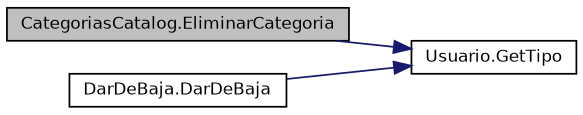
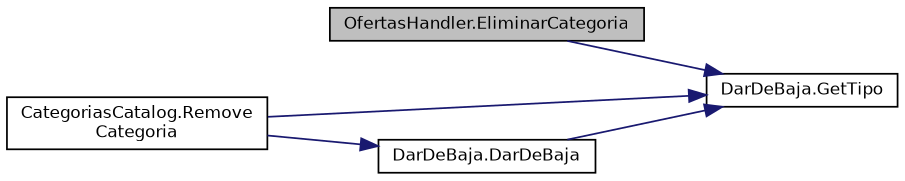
(178, 24) -> (487, 24)
(494, 57) -> (802, 90)
none -> (137, 123)
